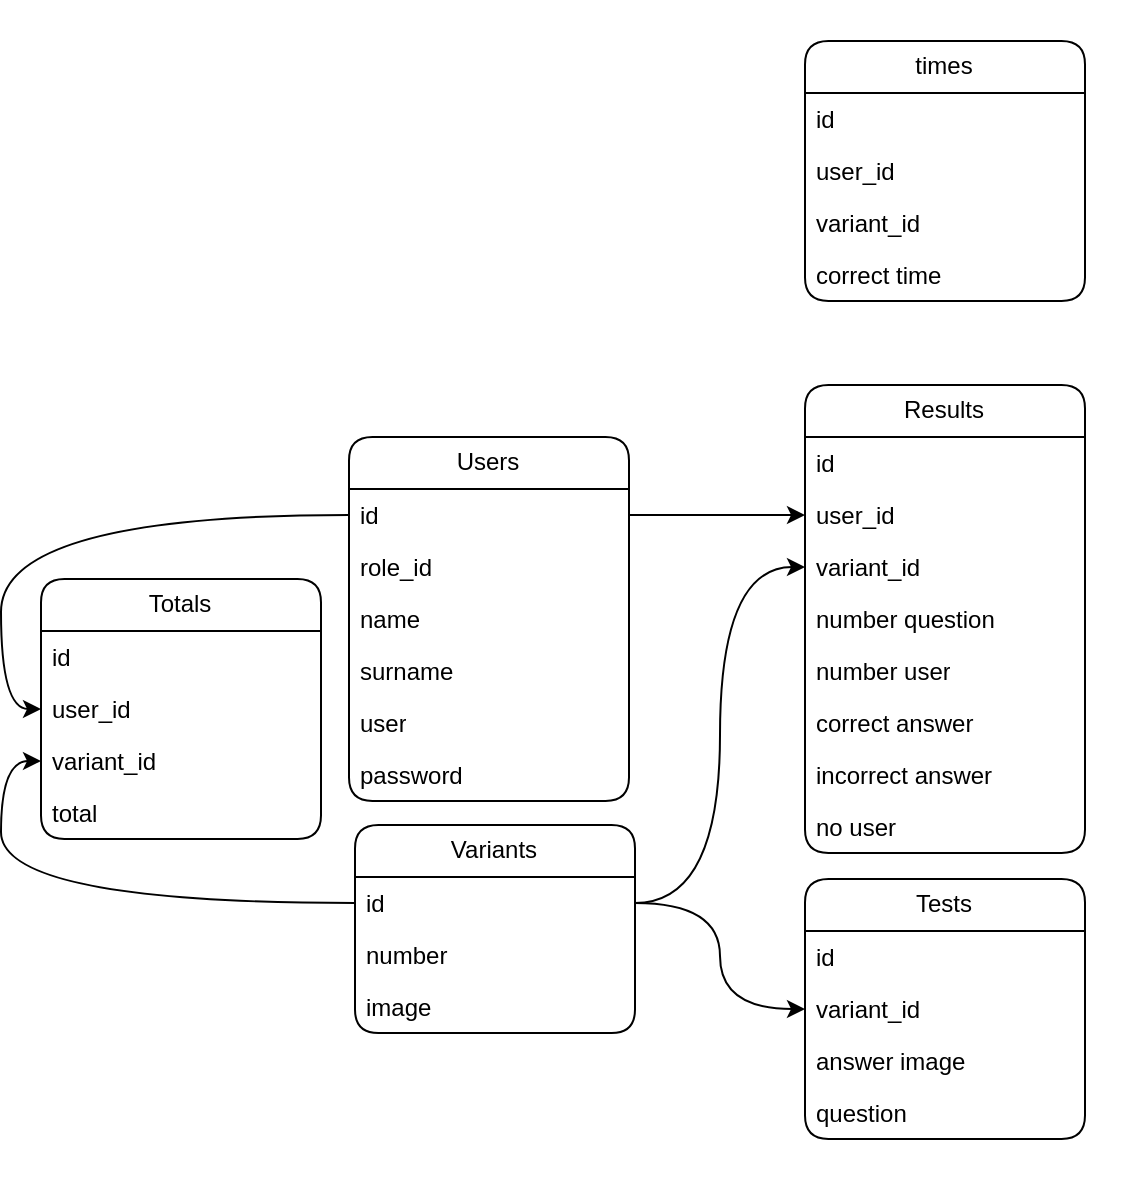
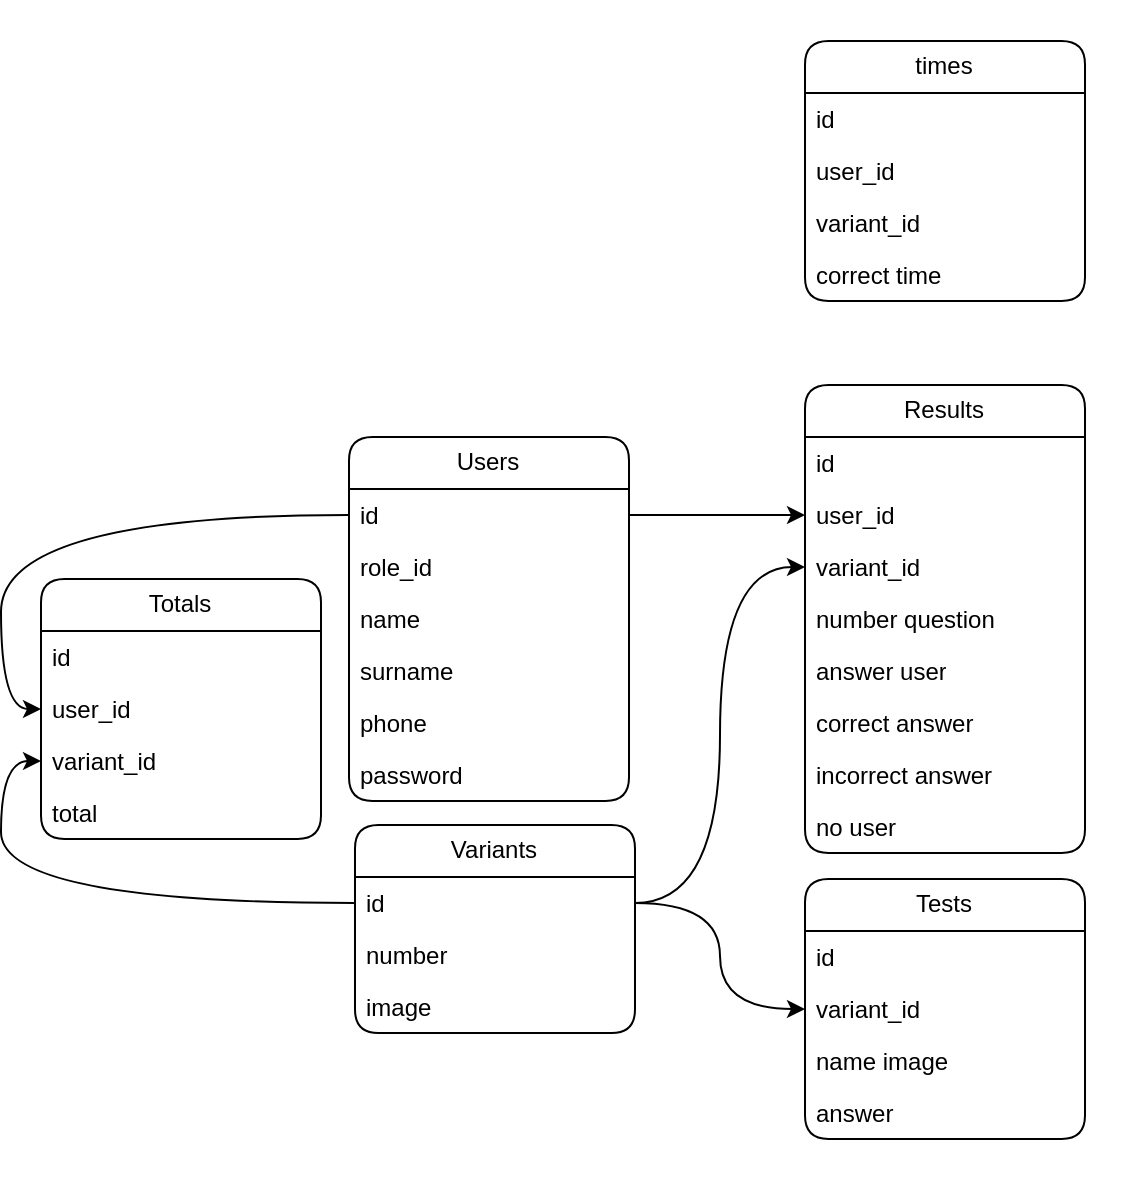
(888, 673) -> (888, 673)
(388, 725) -> (395, 725)
(891, 1063) -> (878, 1063)
(868, 1115) -> (857, 1115)
